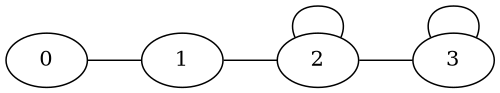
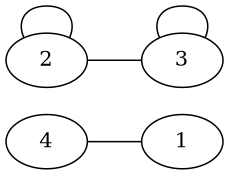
(47, 60) -> (47, 142)
(250, 60) -> none
